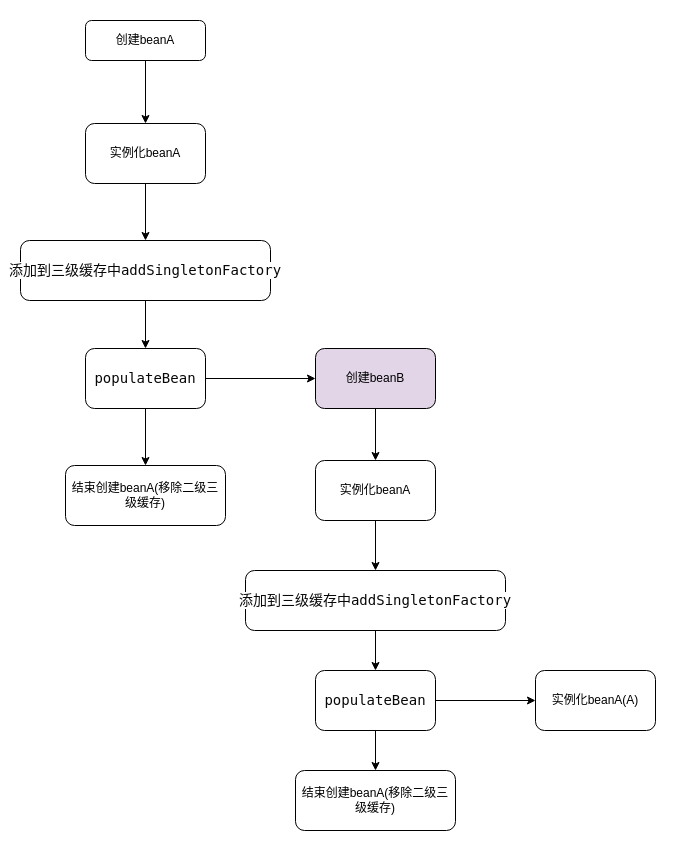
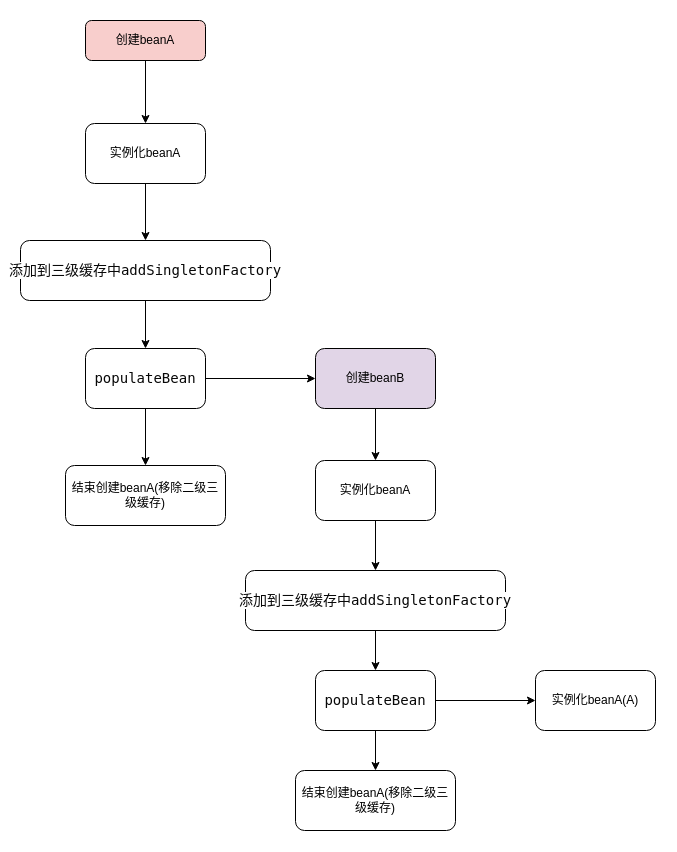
(146, 41) -> (146, 41)
